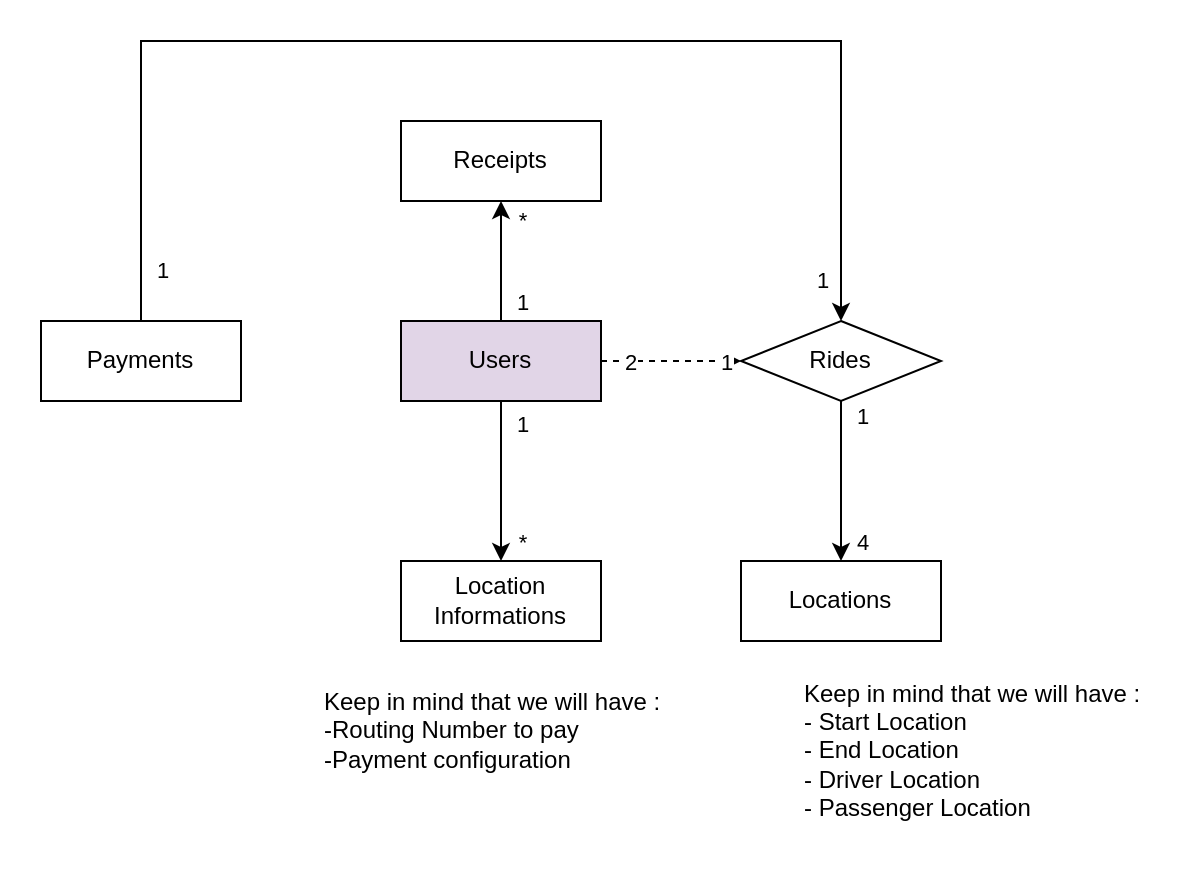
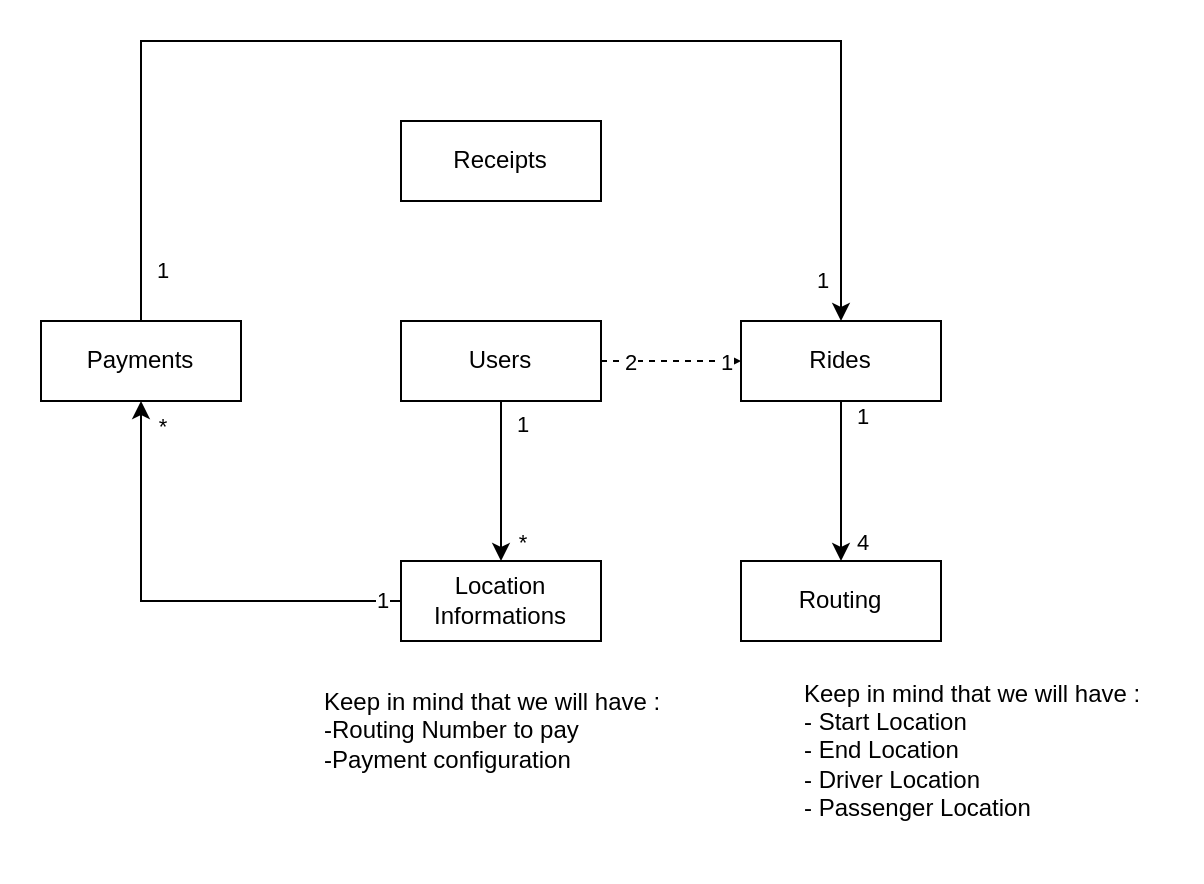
(501, 268) -> none
(501, 361) -> (501, 361)
(841, 361) -> (841, 361)
none -> (178, 601)
(841, 601) -> (841, 601)
